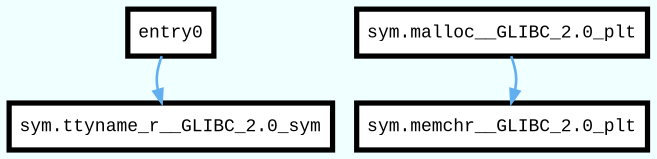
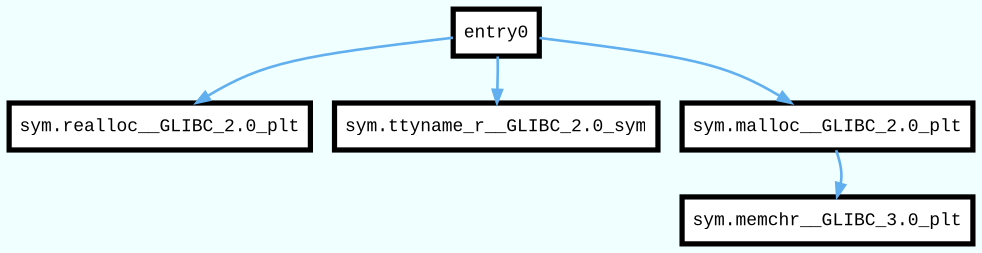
none -> (663, 55)
none -> (160, 127)
(502, 127) -> (827, 220)
